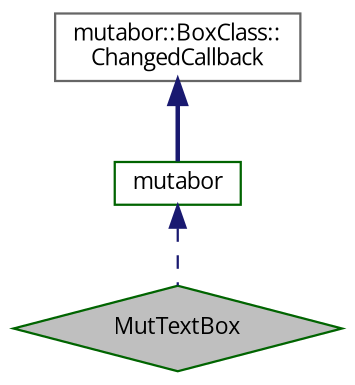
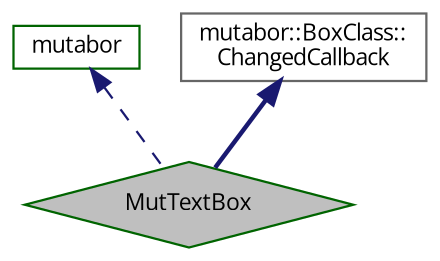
(178, 133) -> (241, 134)
